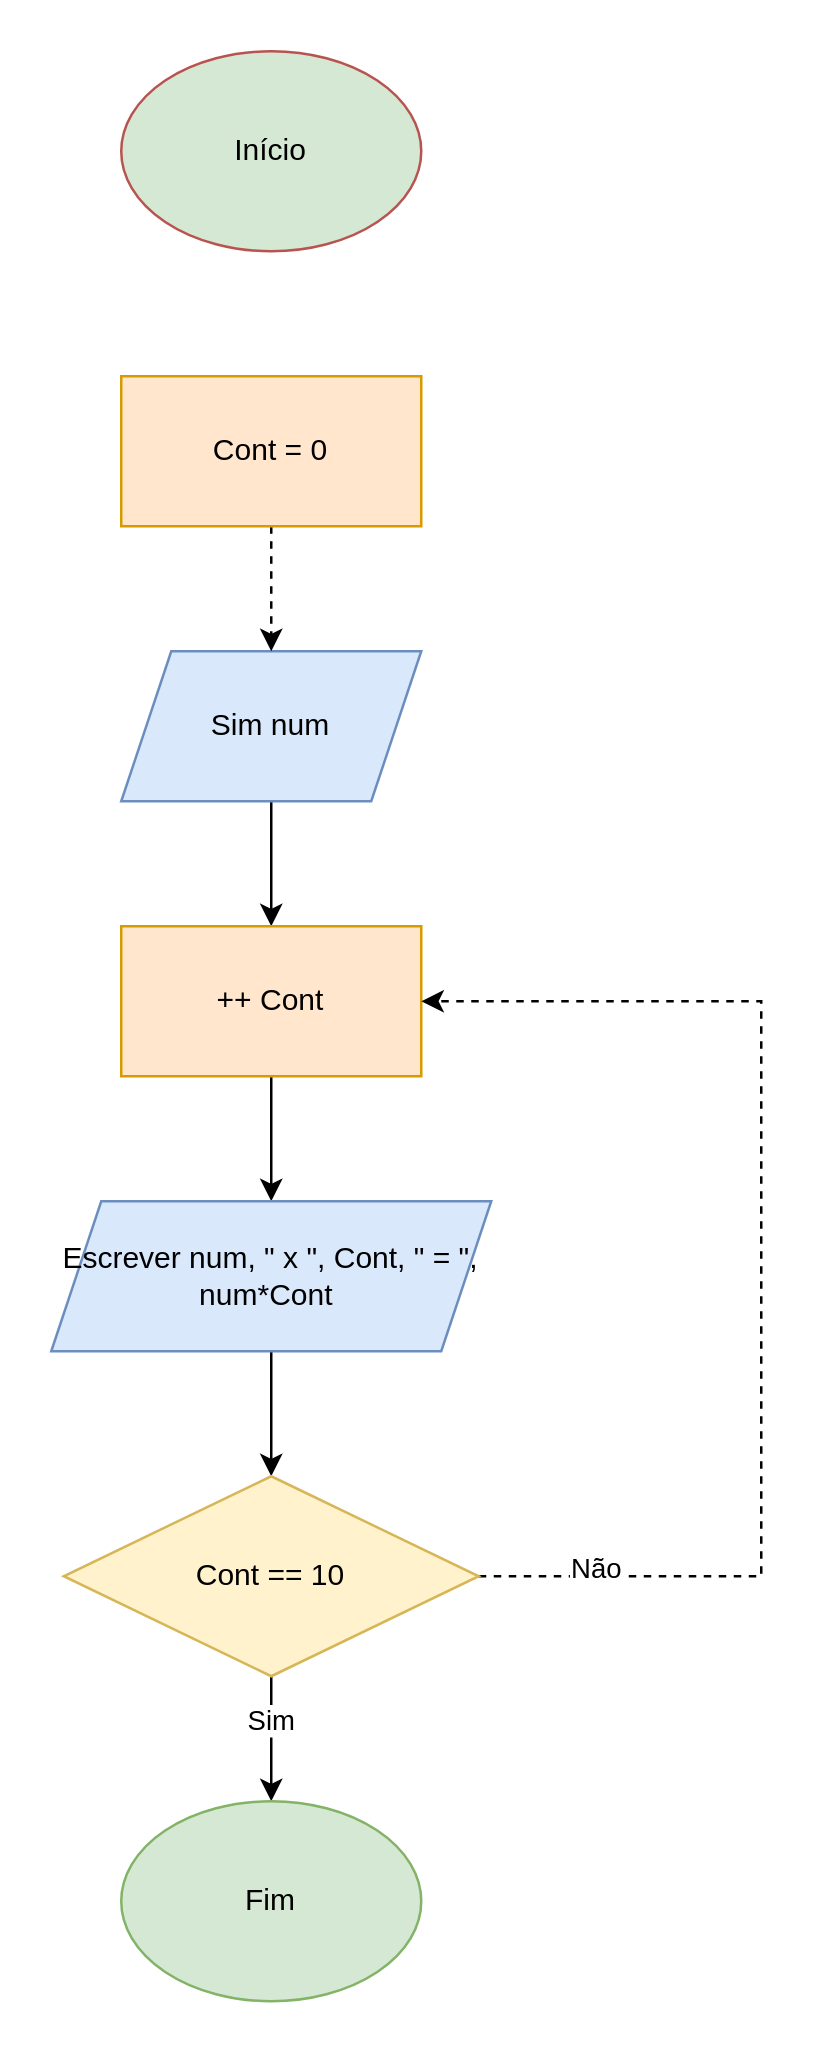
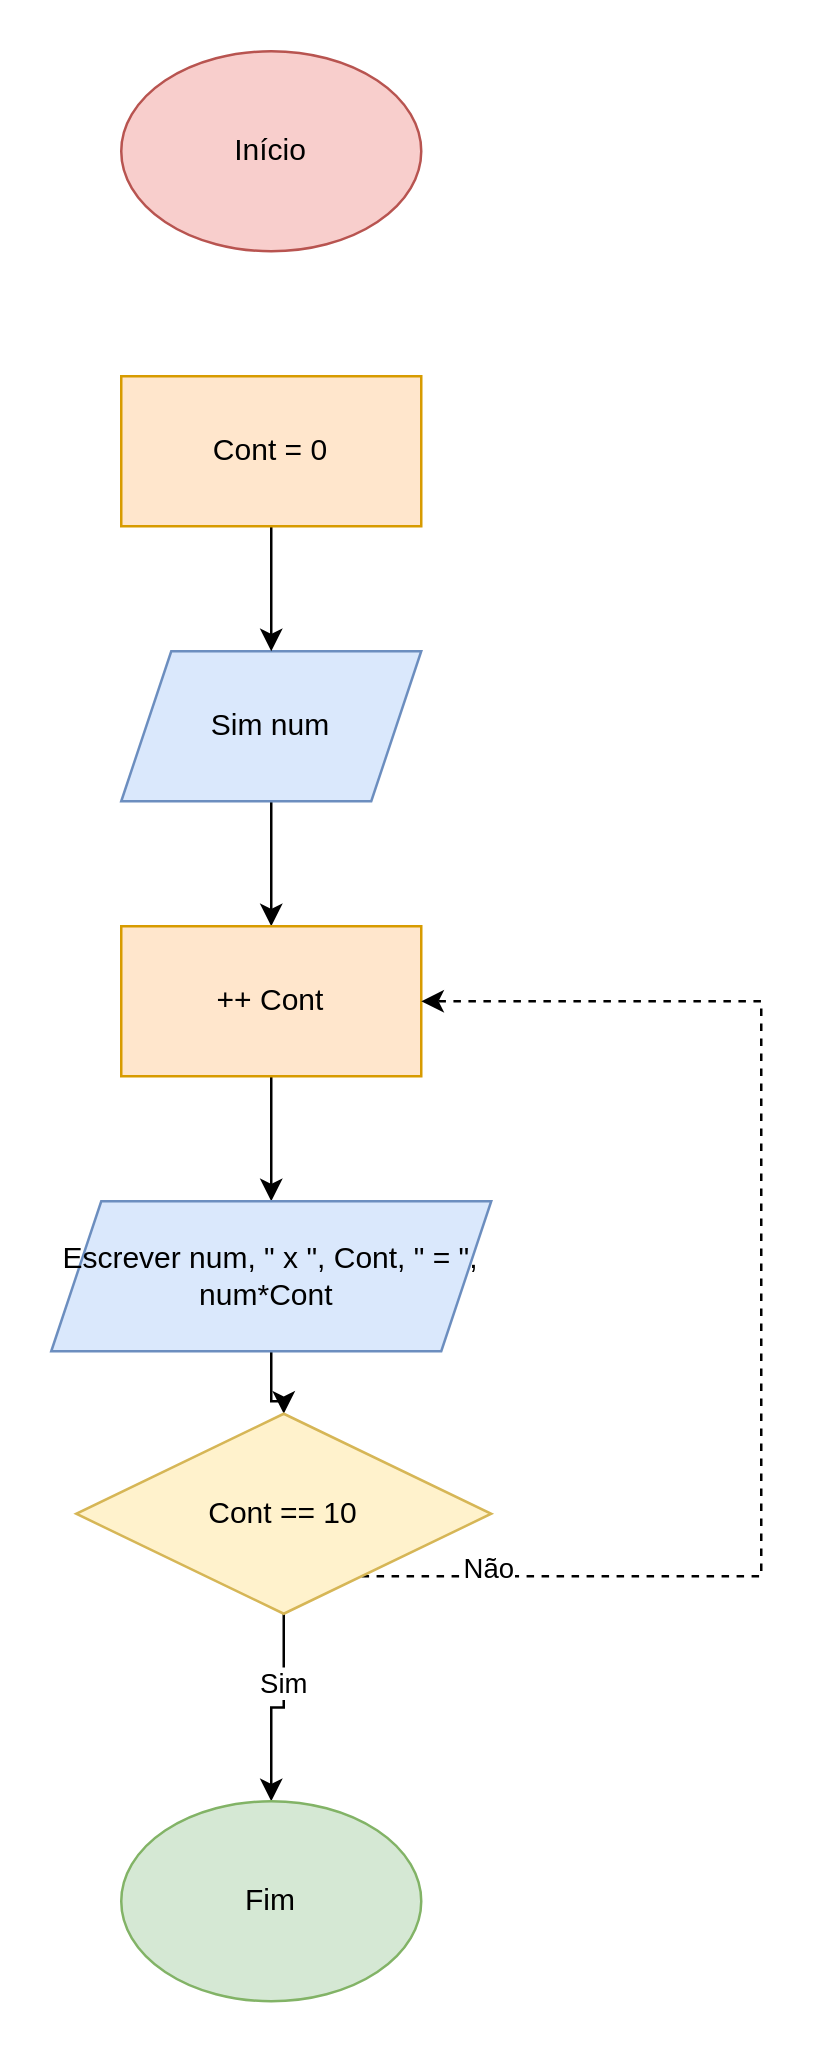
(271, 151) -> (271, 151)
(271, 582) -> (271, 582)
(271, 1576) -> (284, 1514)
